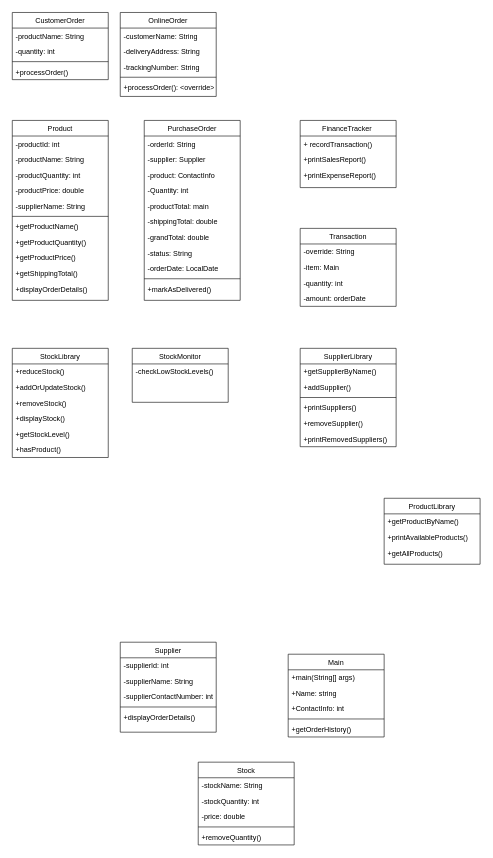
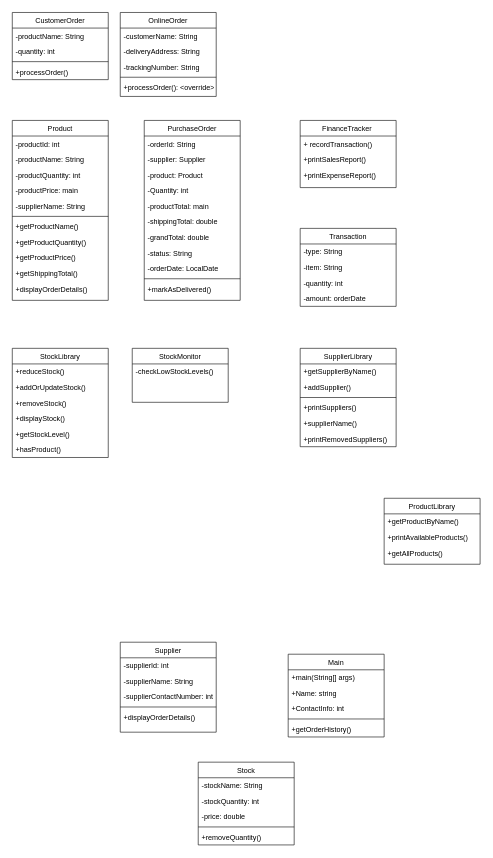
(188, 175) -> (180, 175)
(54, 191) -> (50, 191)
(334, 252) -> (327, 252)
(322, 268) -> (326, 268)
(336, 424) -> (332, 424)
